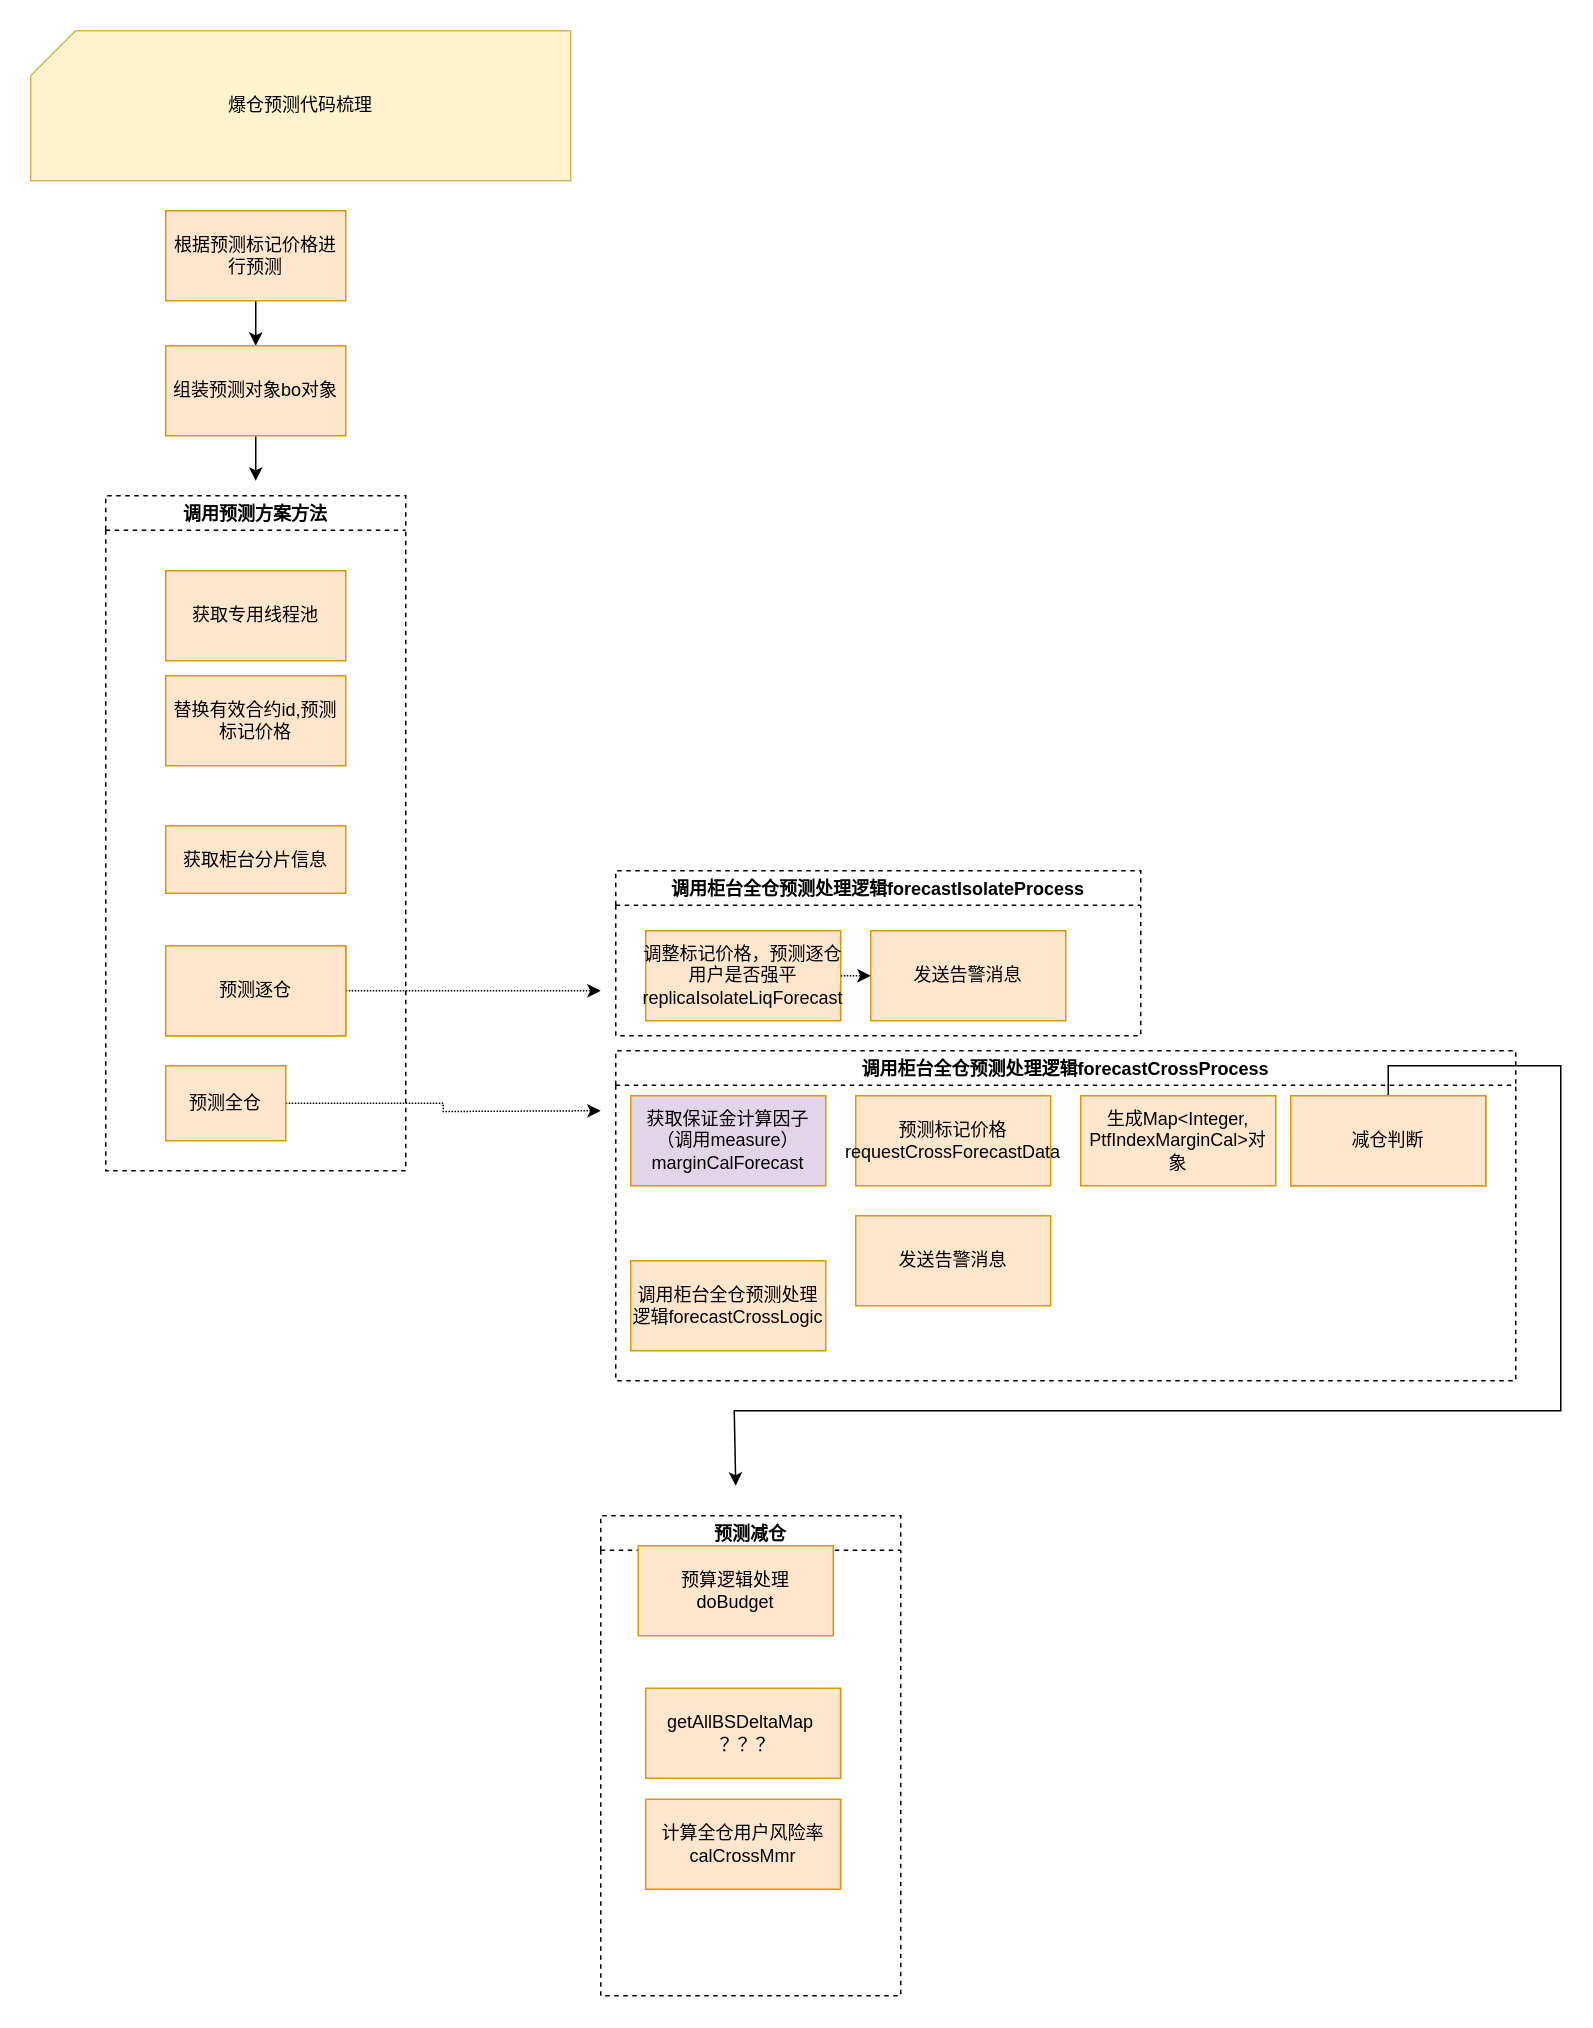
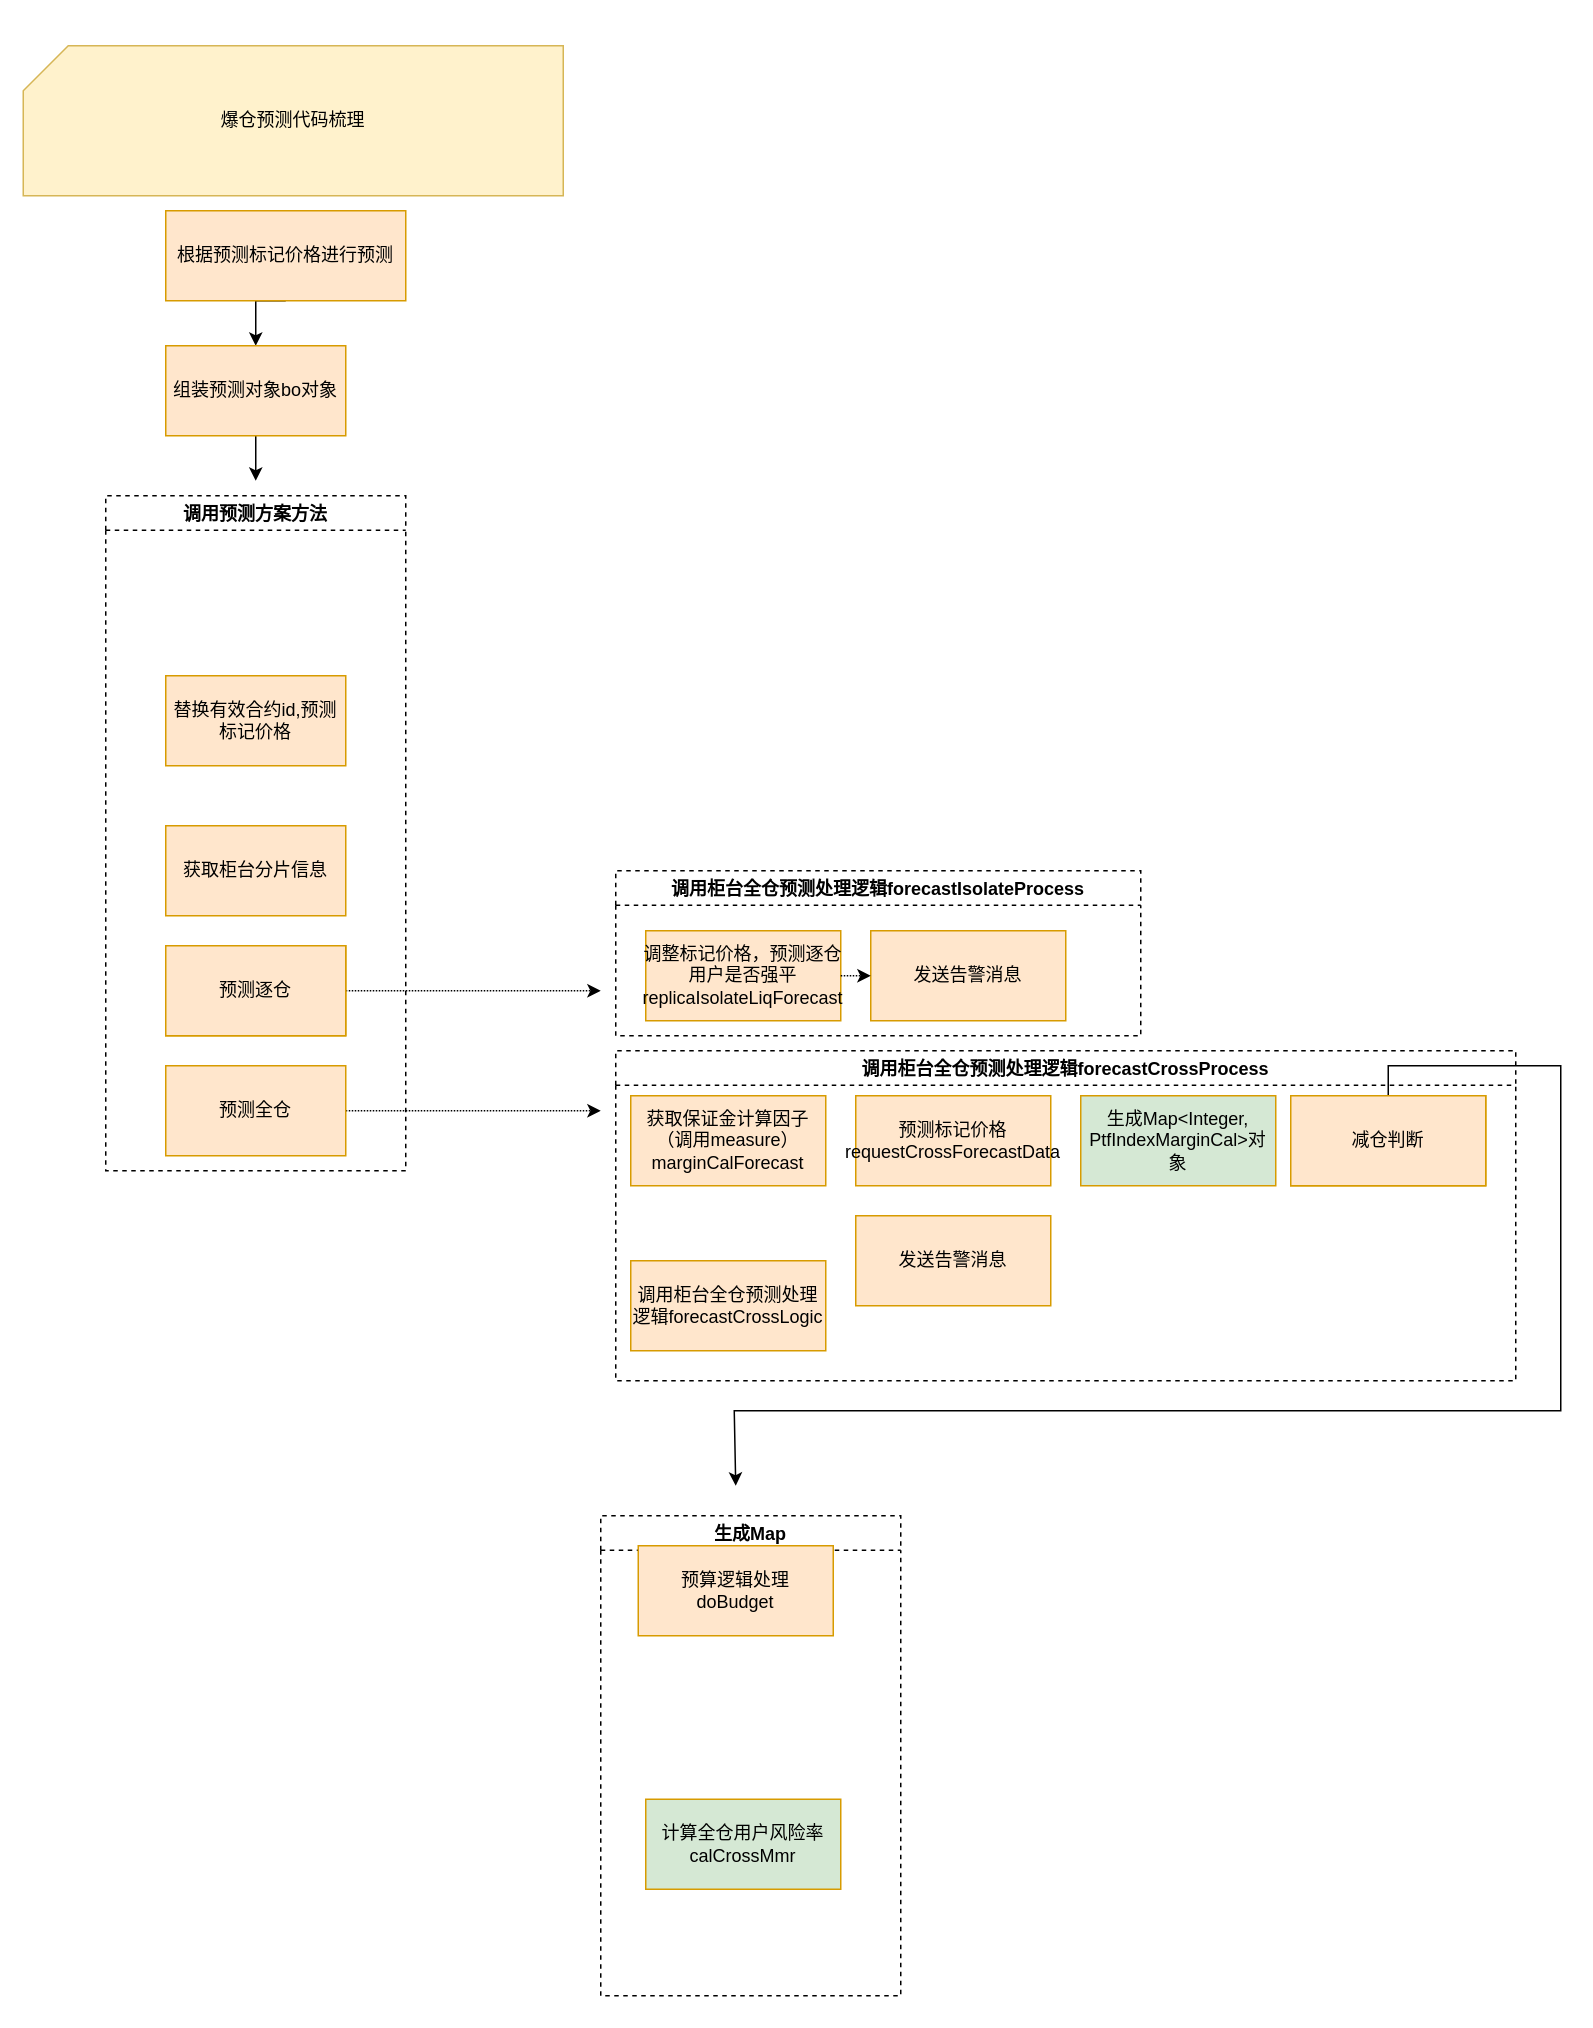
(301, 106) -> (293, 121)
(256, 256) -> (286, 256)
(256, 616) -> none
(256, 860) -> (256, 871)
(226, 1103) -> (256, 1111)
(728, 1141) -> (728, 1141)
(1178, 1141) -> (1178, 1141)
(750, 1534) -> (750, 1534)
(743, 1733) -> none
(743, 1844) -> (743, 1844)
